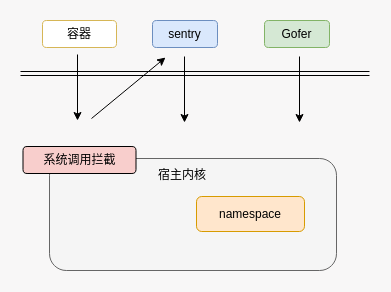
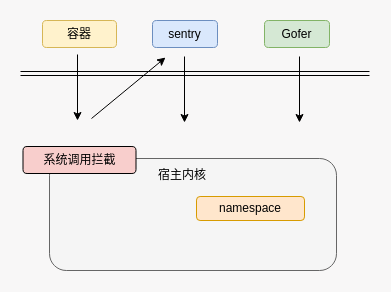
(80, 34) -> (80, 34)
(251, 214) -> (251, 209)
